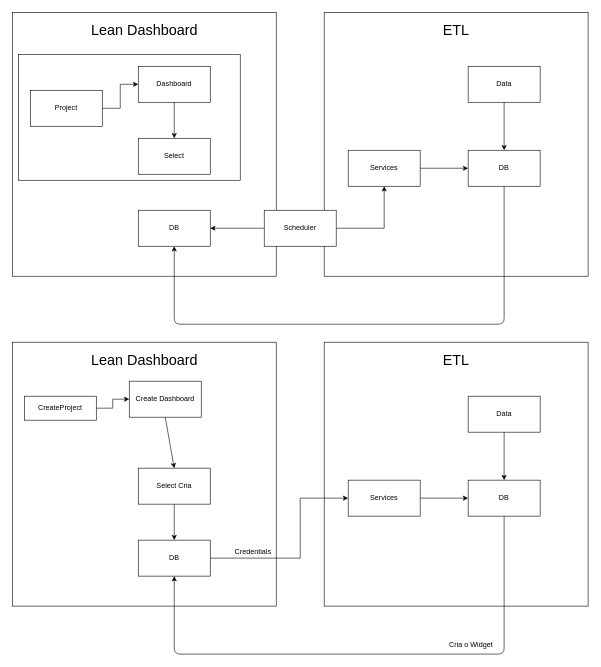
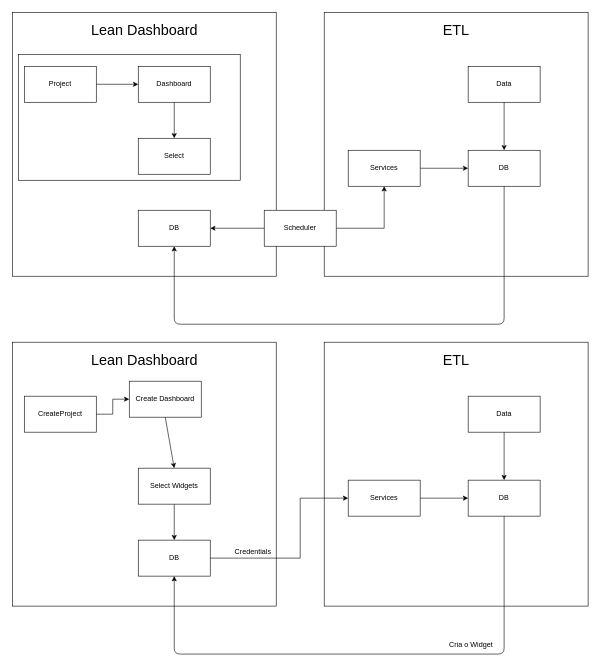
(66, 108) -> (60, 84)
(60, 408) -> (60, 414)
(174, 486) -> (174, 486)
